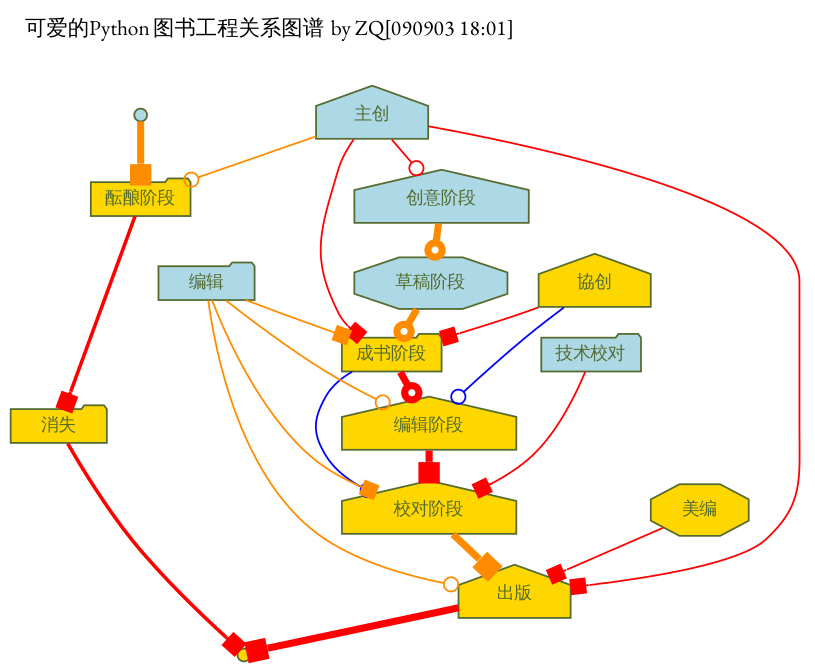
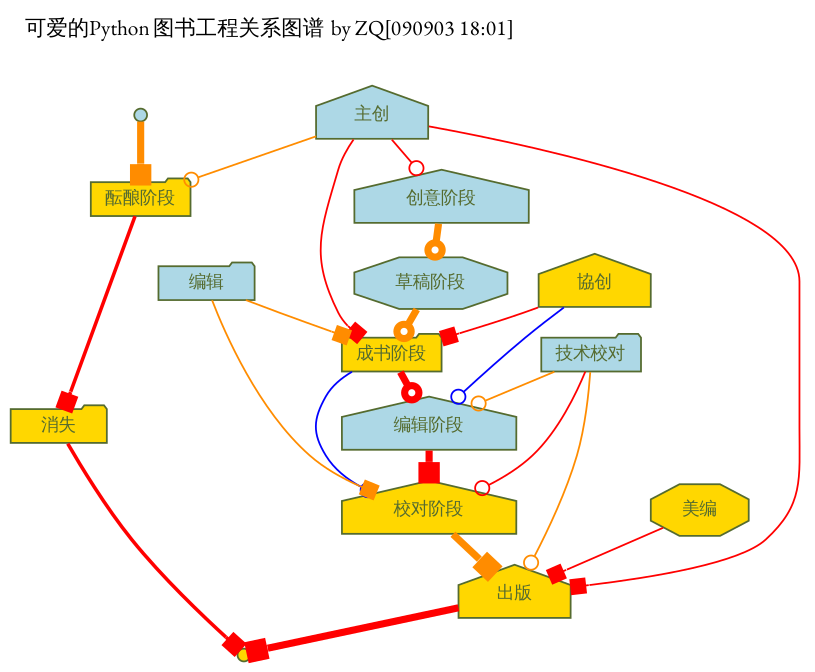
(299, 354) -> (520, 386)
(429, 426) -> (429, 426)
(548, 438) -> (548, 438)
(274, 488) -> (573, 467)
